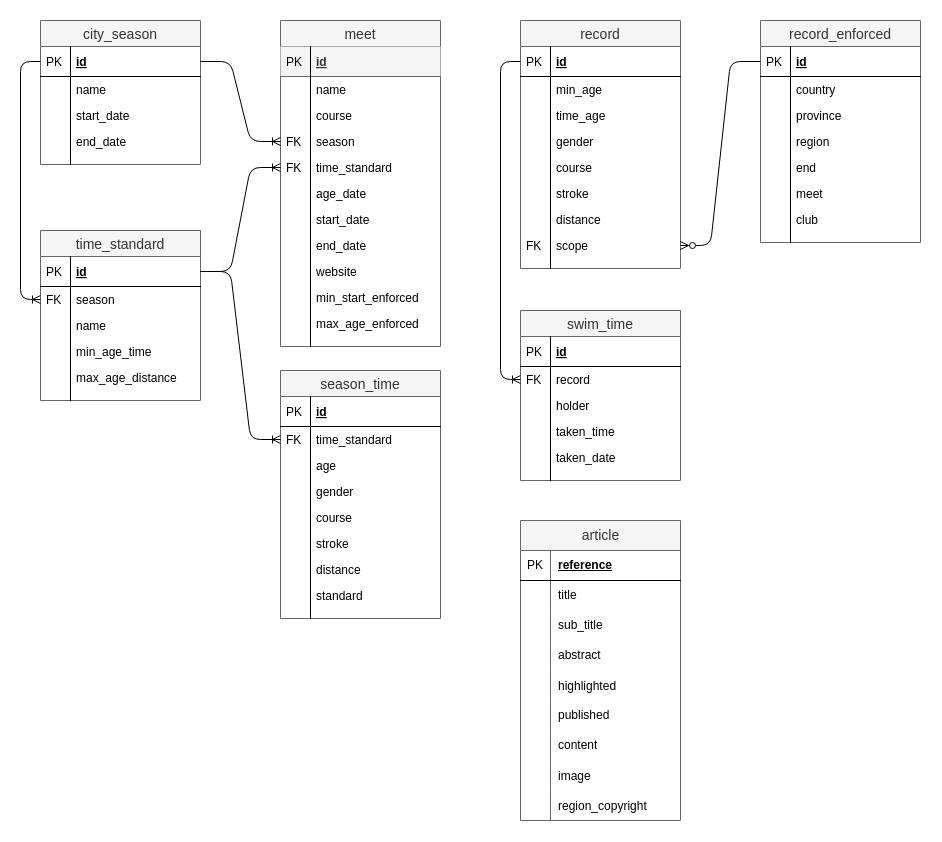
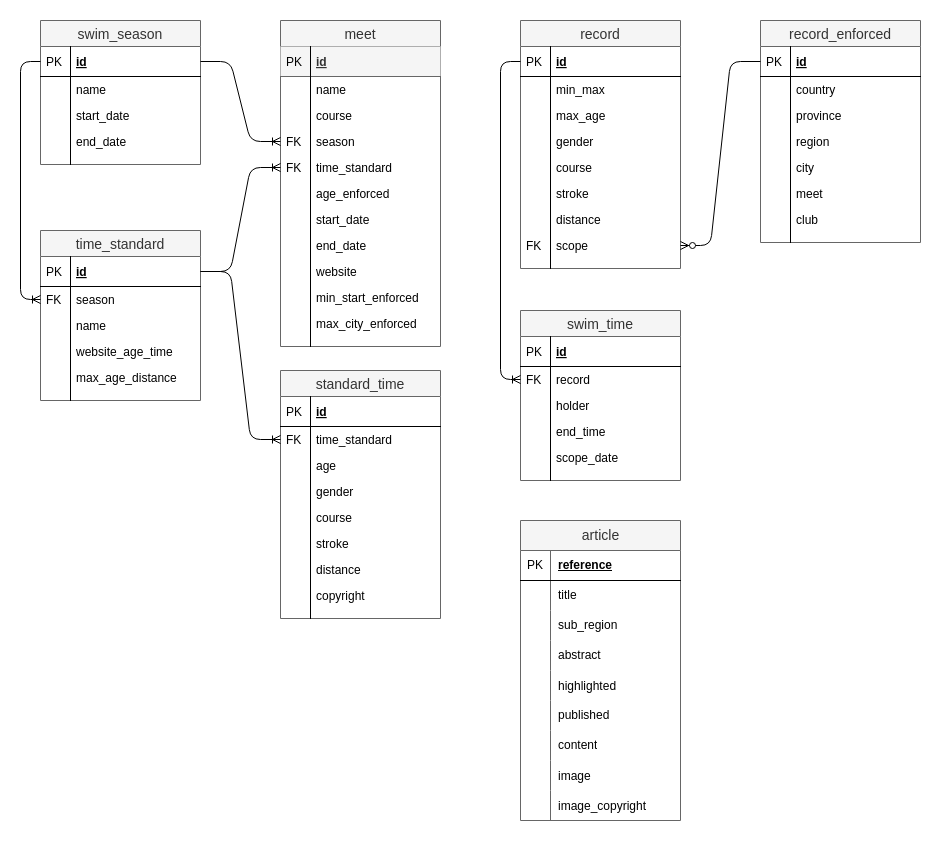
(120, 34) -> (120, 34)
(578, 90) -> (578, 90)
(581, 116) -> (580, 116)
(806, 168) -> (808, 168)
(343, 194) -> (356, 194)
(370, 324) -> (372, 324)
(113, 352) -> (127, 352)
(360, 384) -> (360, 384)
(588, 432) -> (581, 432)
(590, 458) -> (590, 458)
(343, 596) -> (345, 596)
(586, 626) -> (591, 626)
(609, 806) -> (605, 806)
